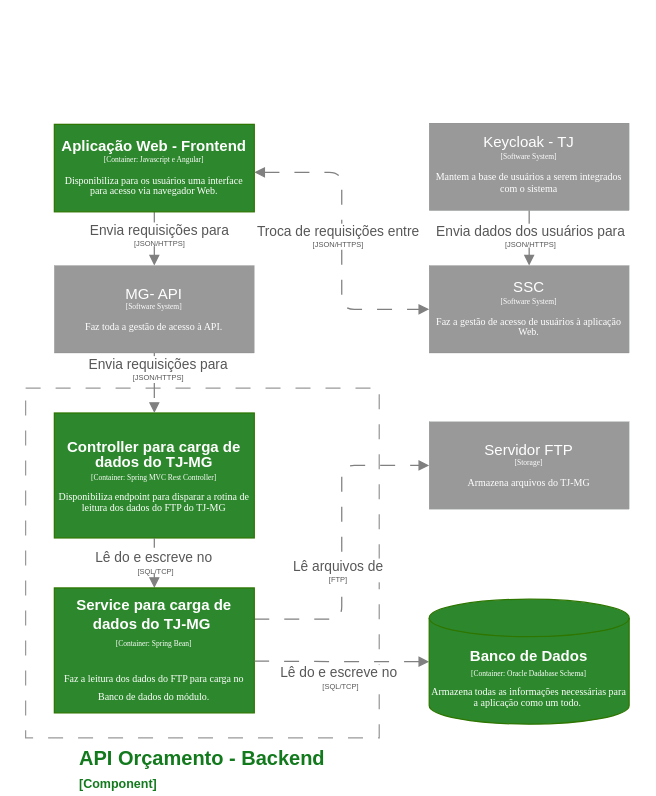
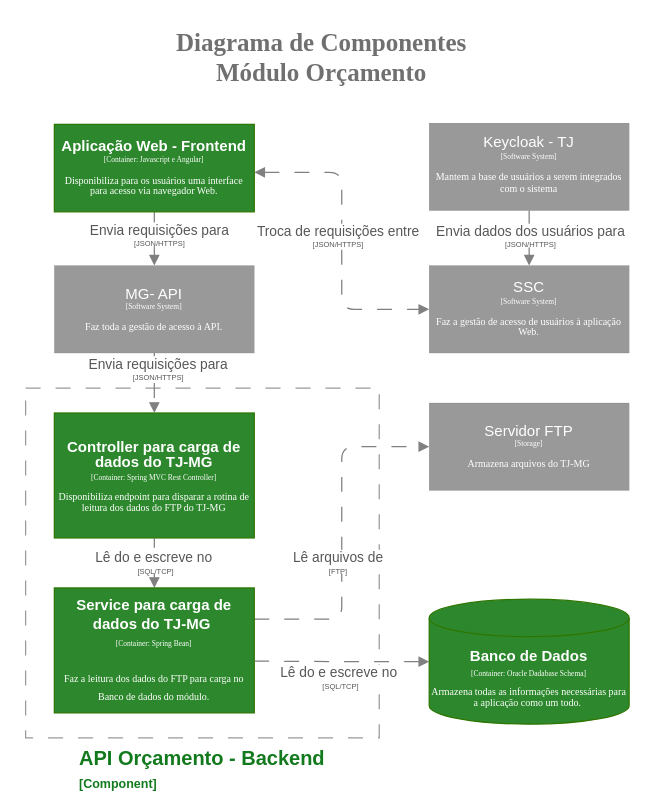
none -> (322, 57)
(529, 466) -> (529, 447)
